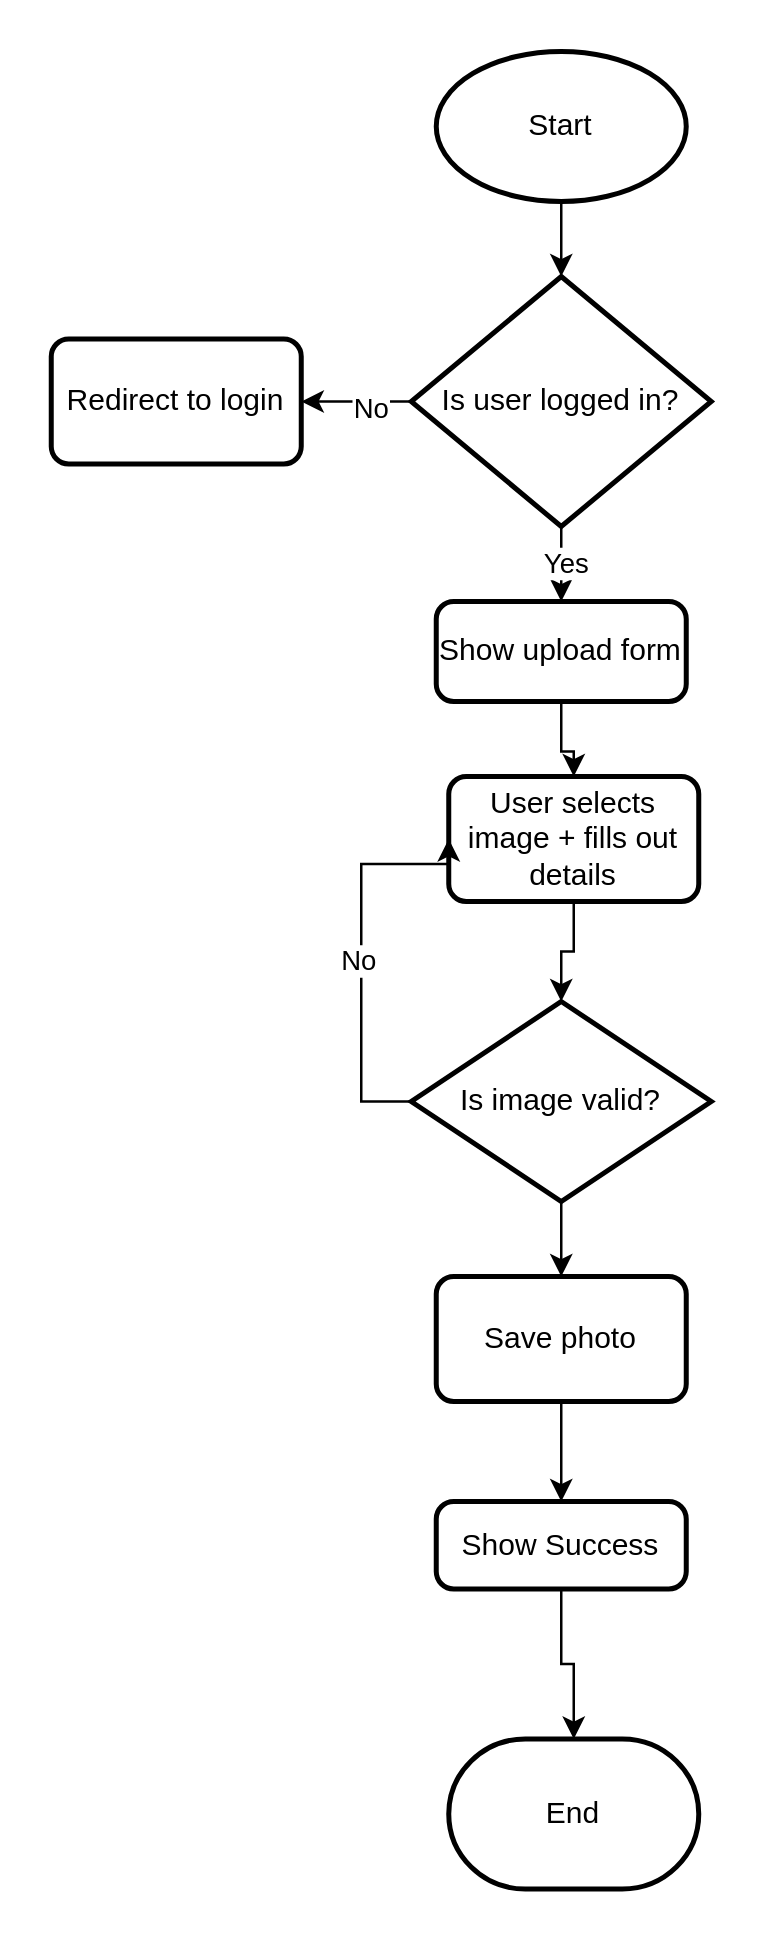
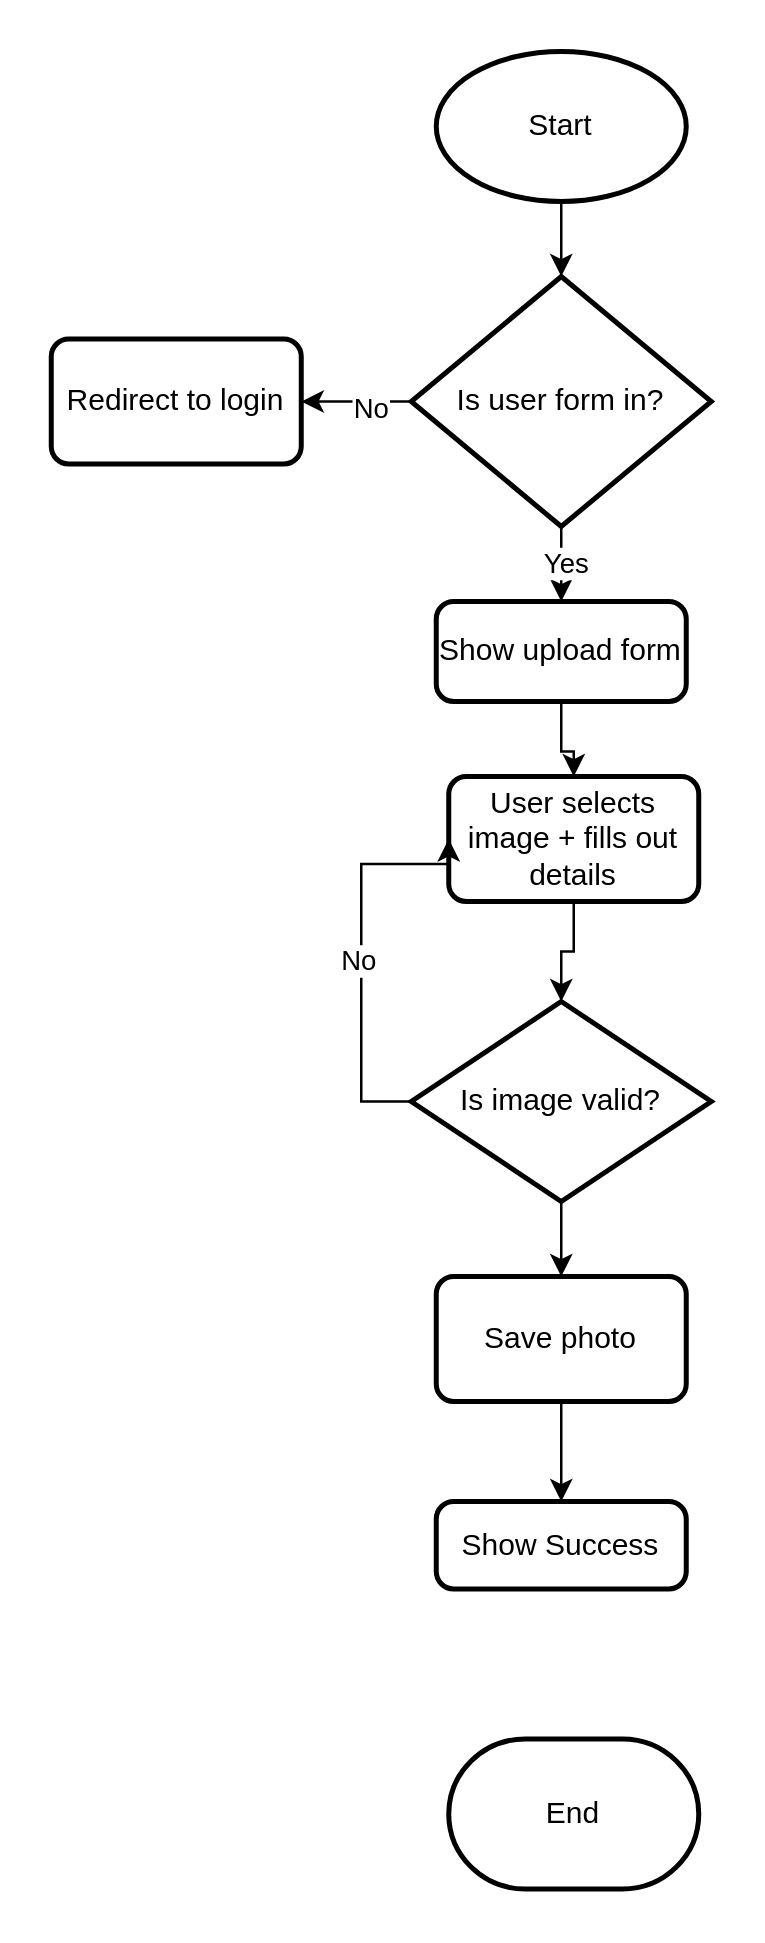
(561, 401) -> (561, 401)
(561, 1662) -> none
